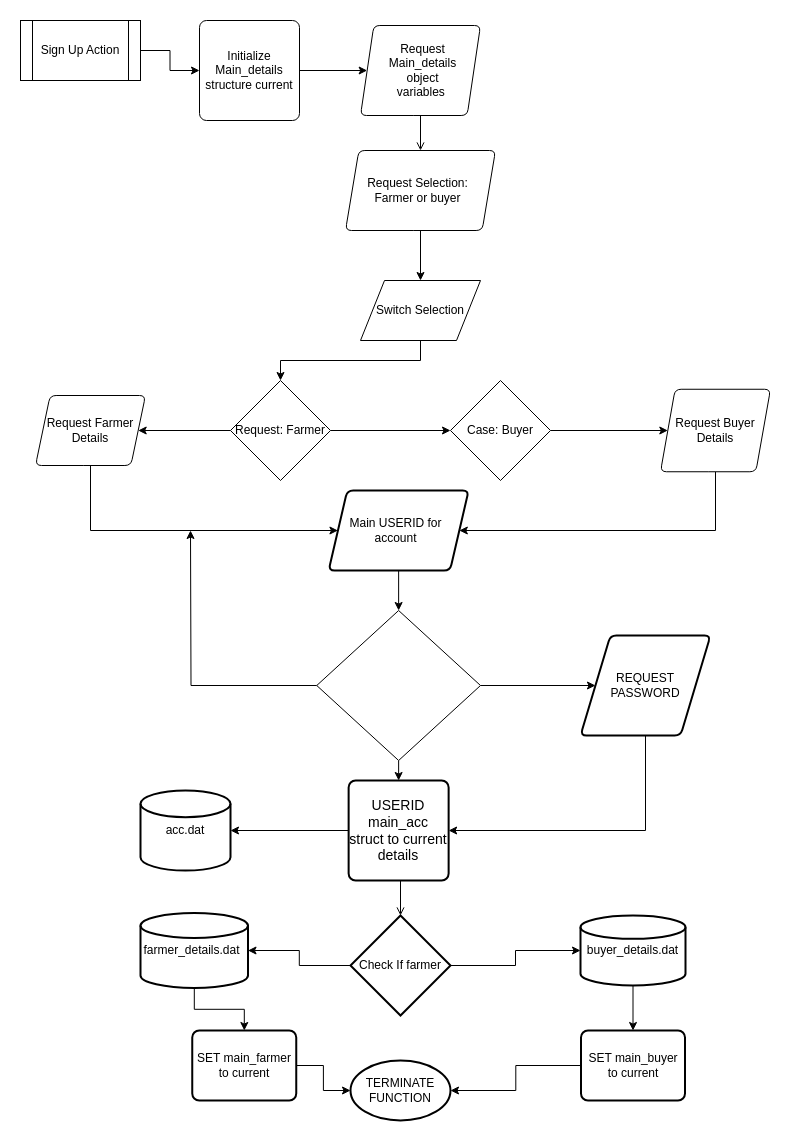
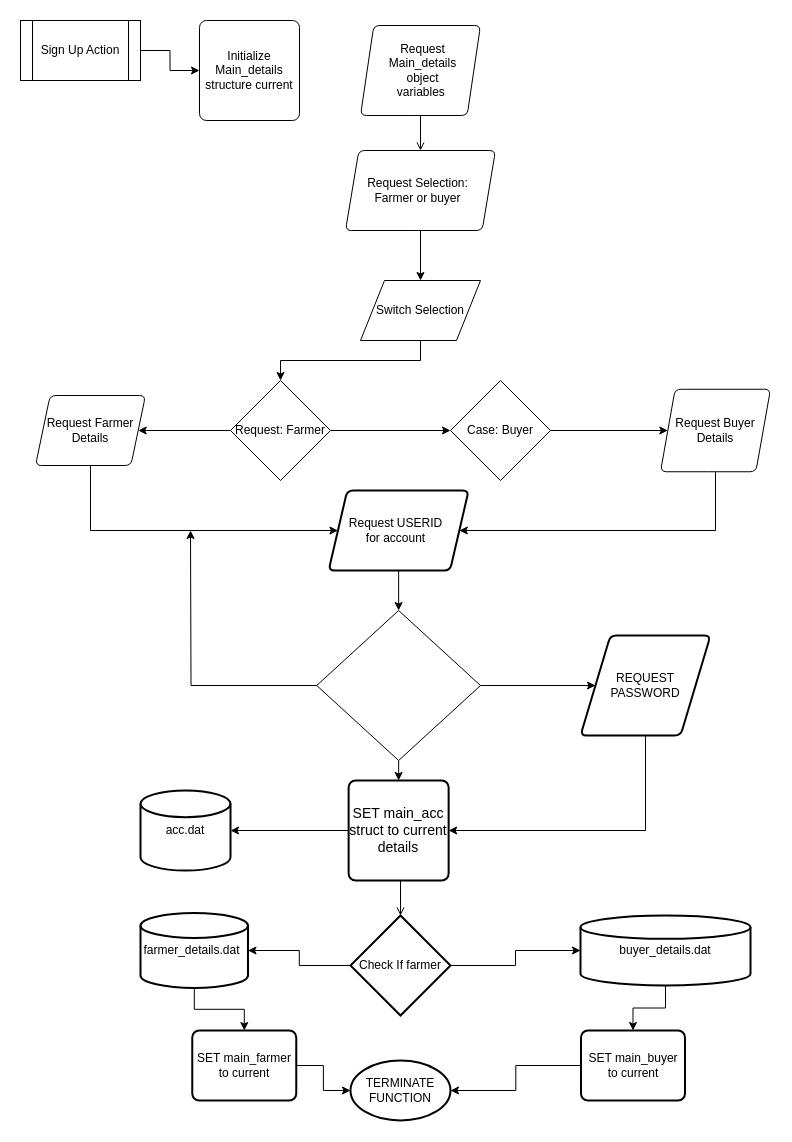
(330, 71) -> none
(396, 531) -> (396, 531)
(399, 831) -> (399, 831)
(633, 951) -> (666, 951)
